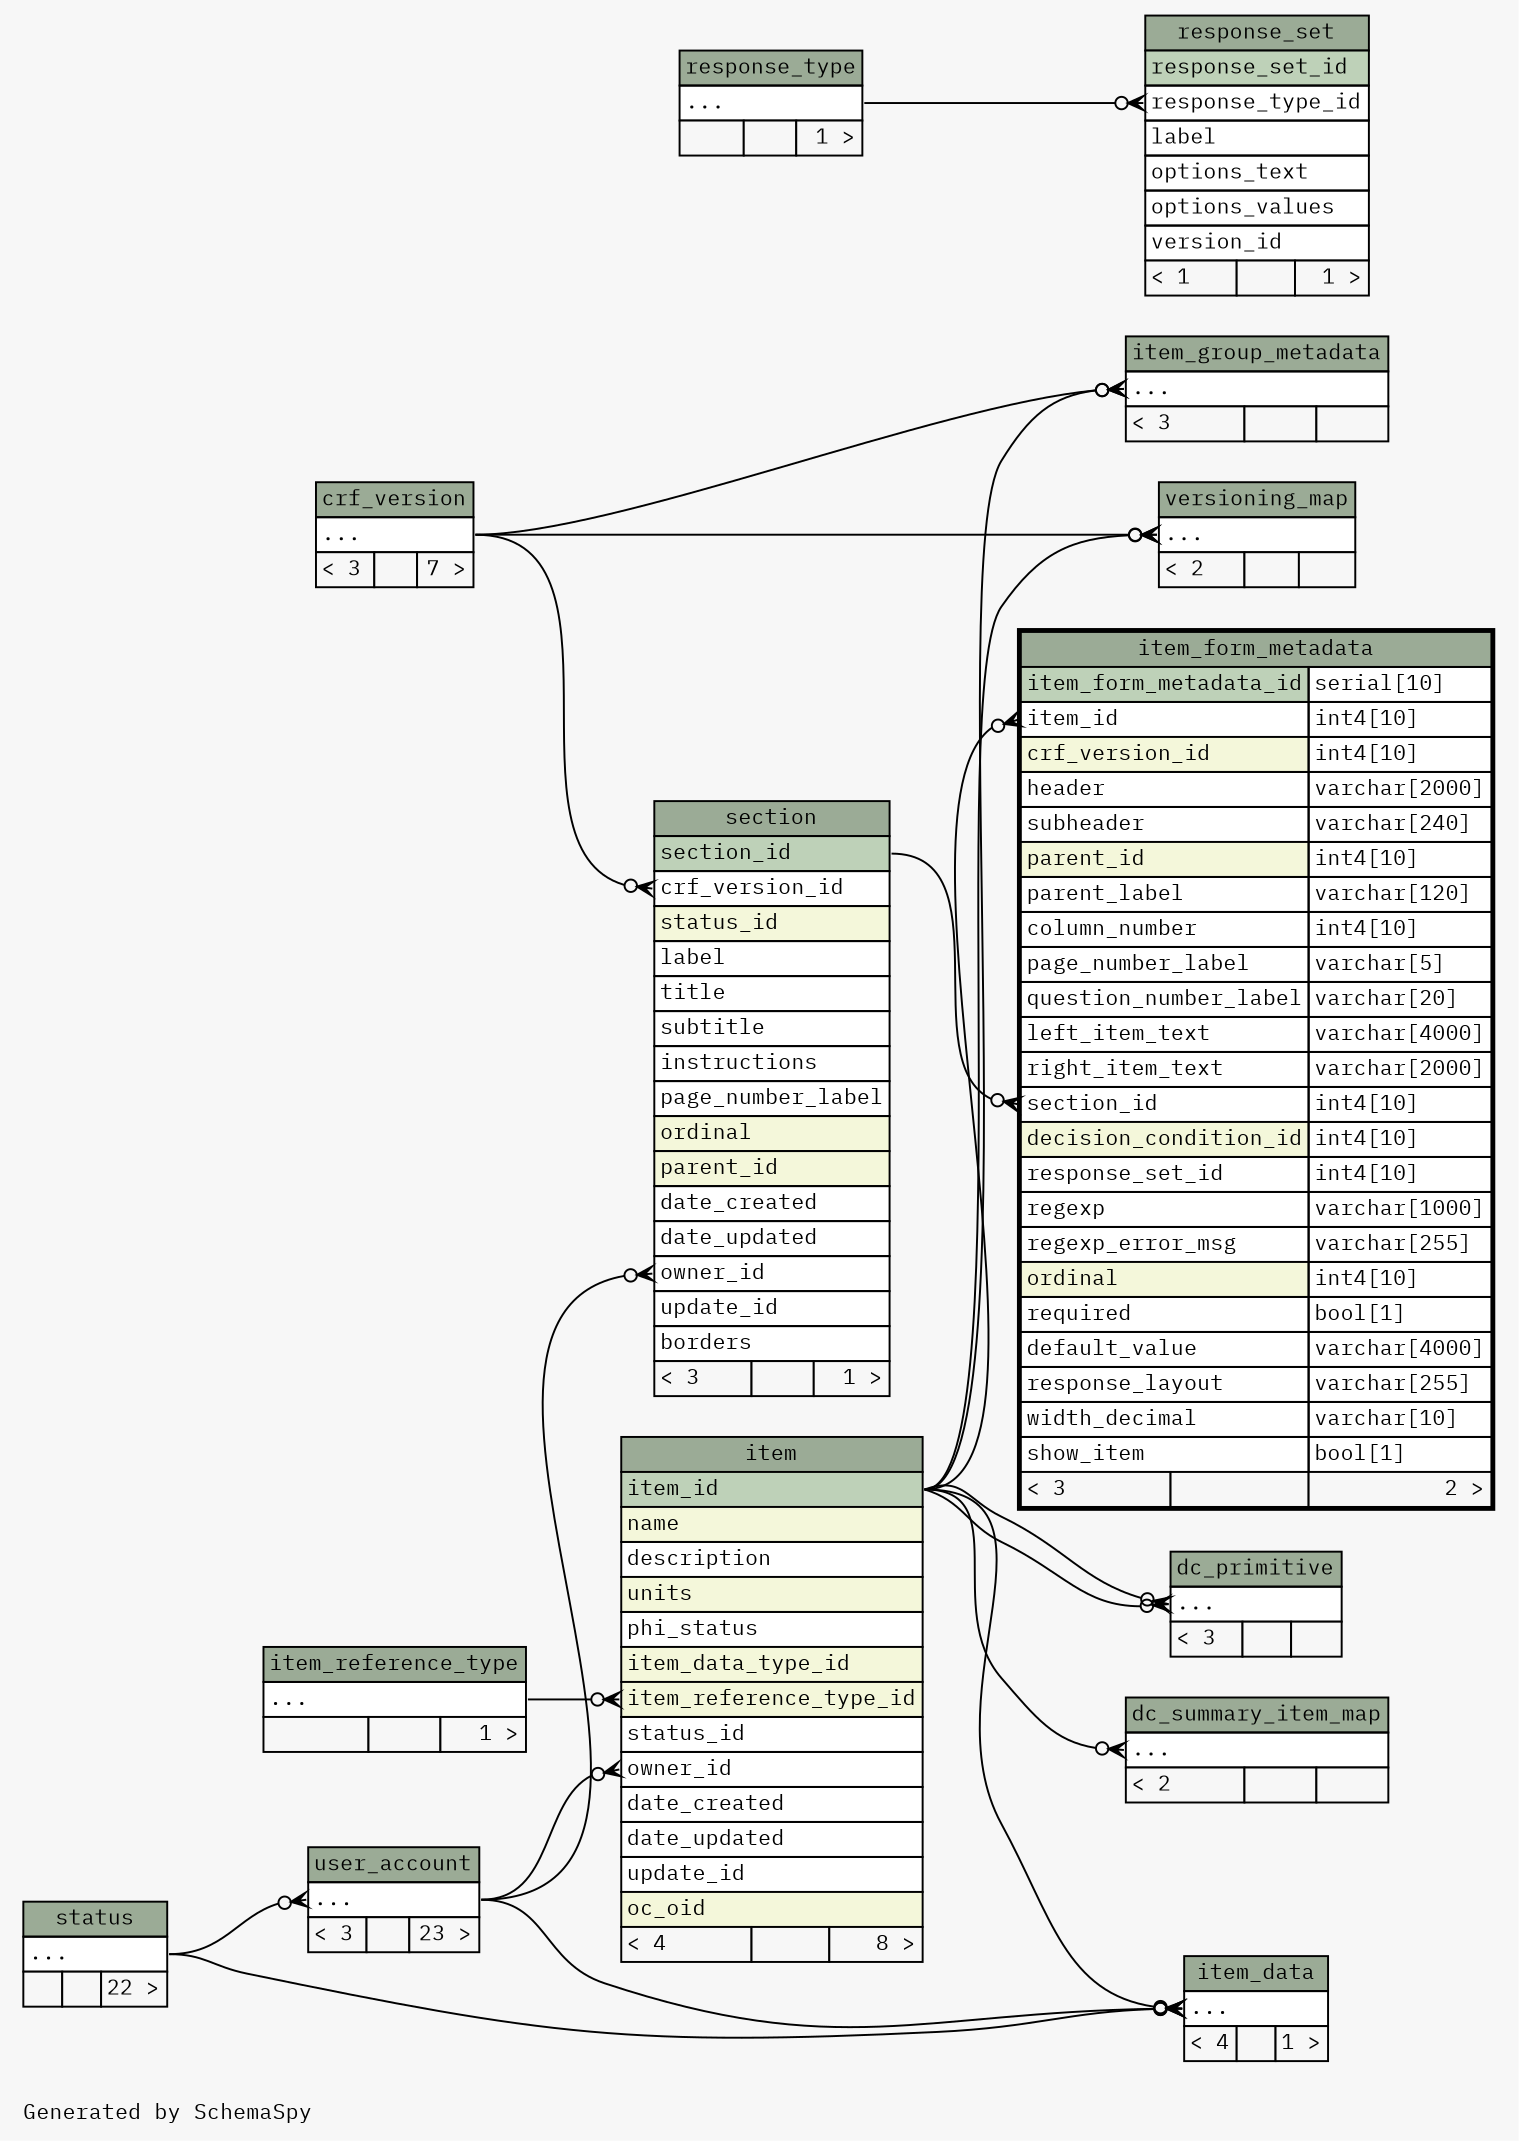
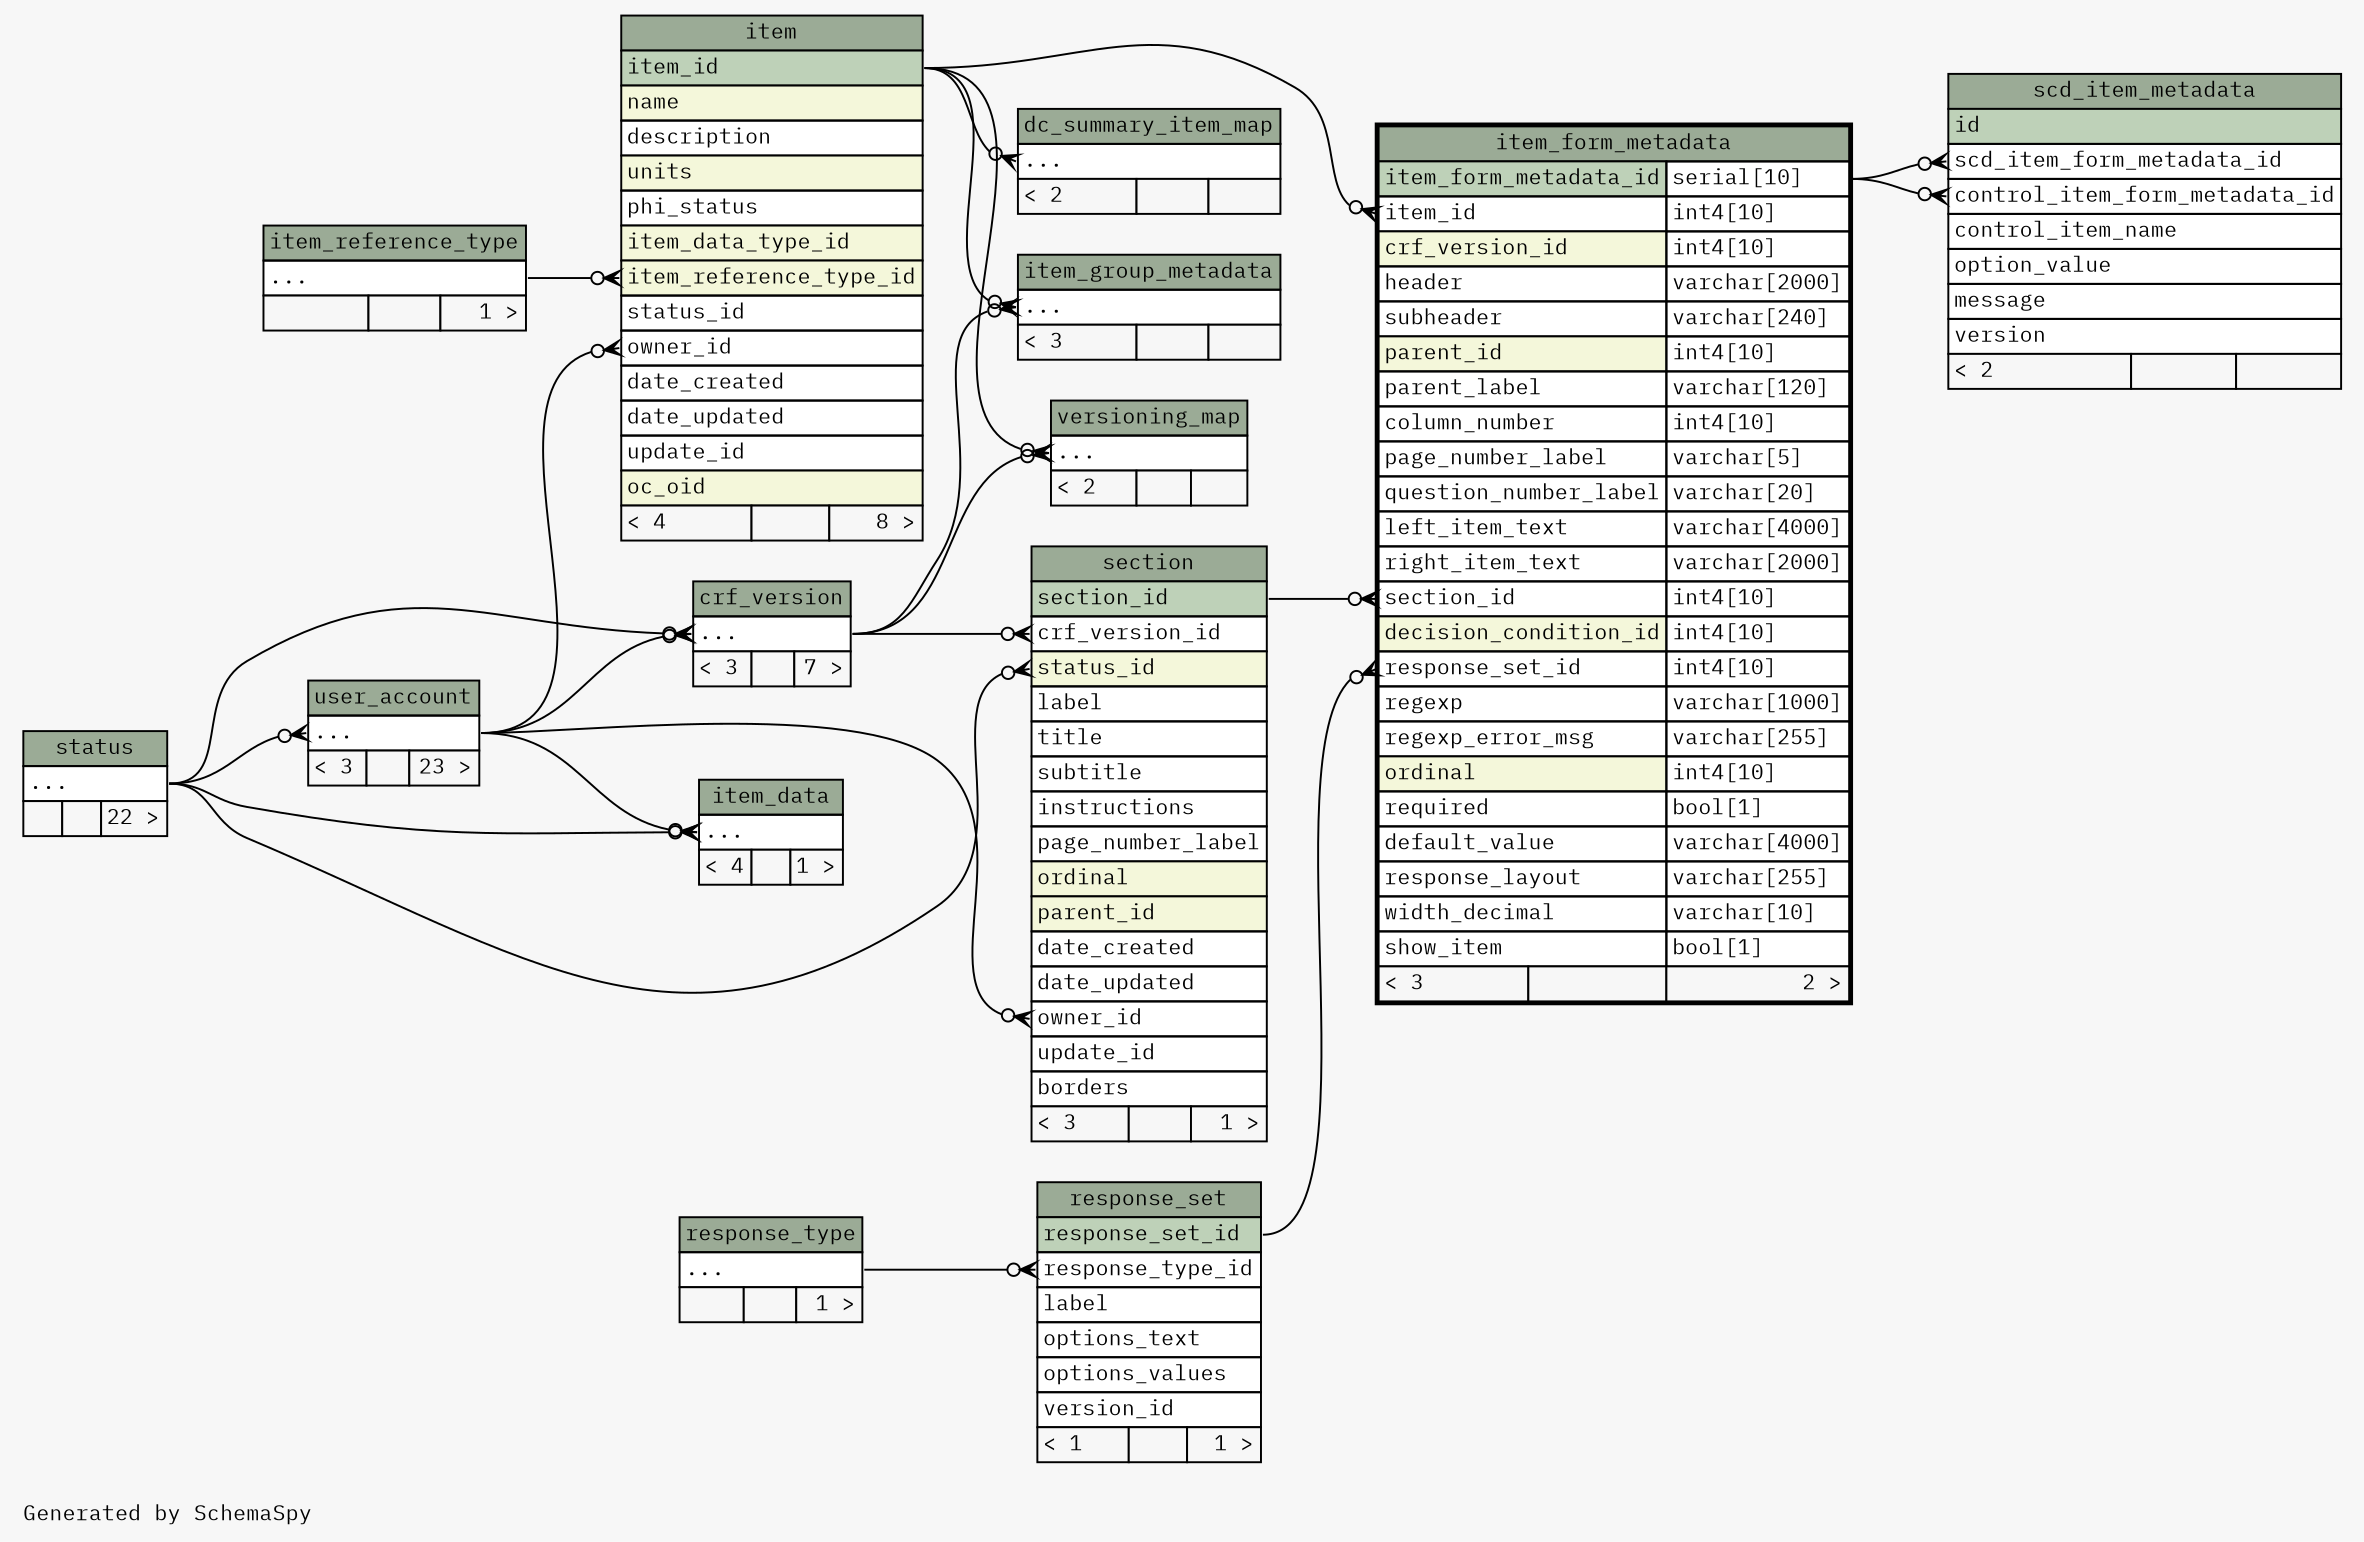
none -> (2145, 231)
none -> (373, 613)
none -> (576, 693)
none -> (1320, 966)
none -> (665, 990)
(1256, 1604) -> none
(983, 1760) -> none
